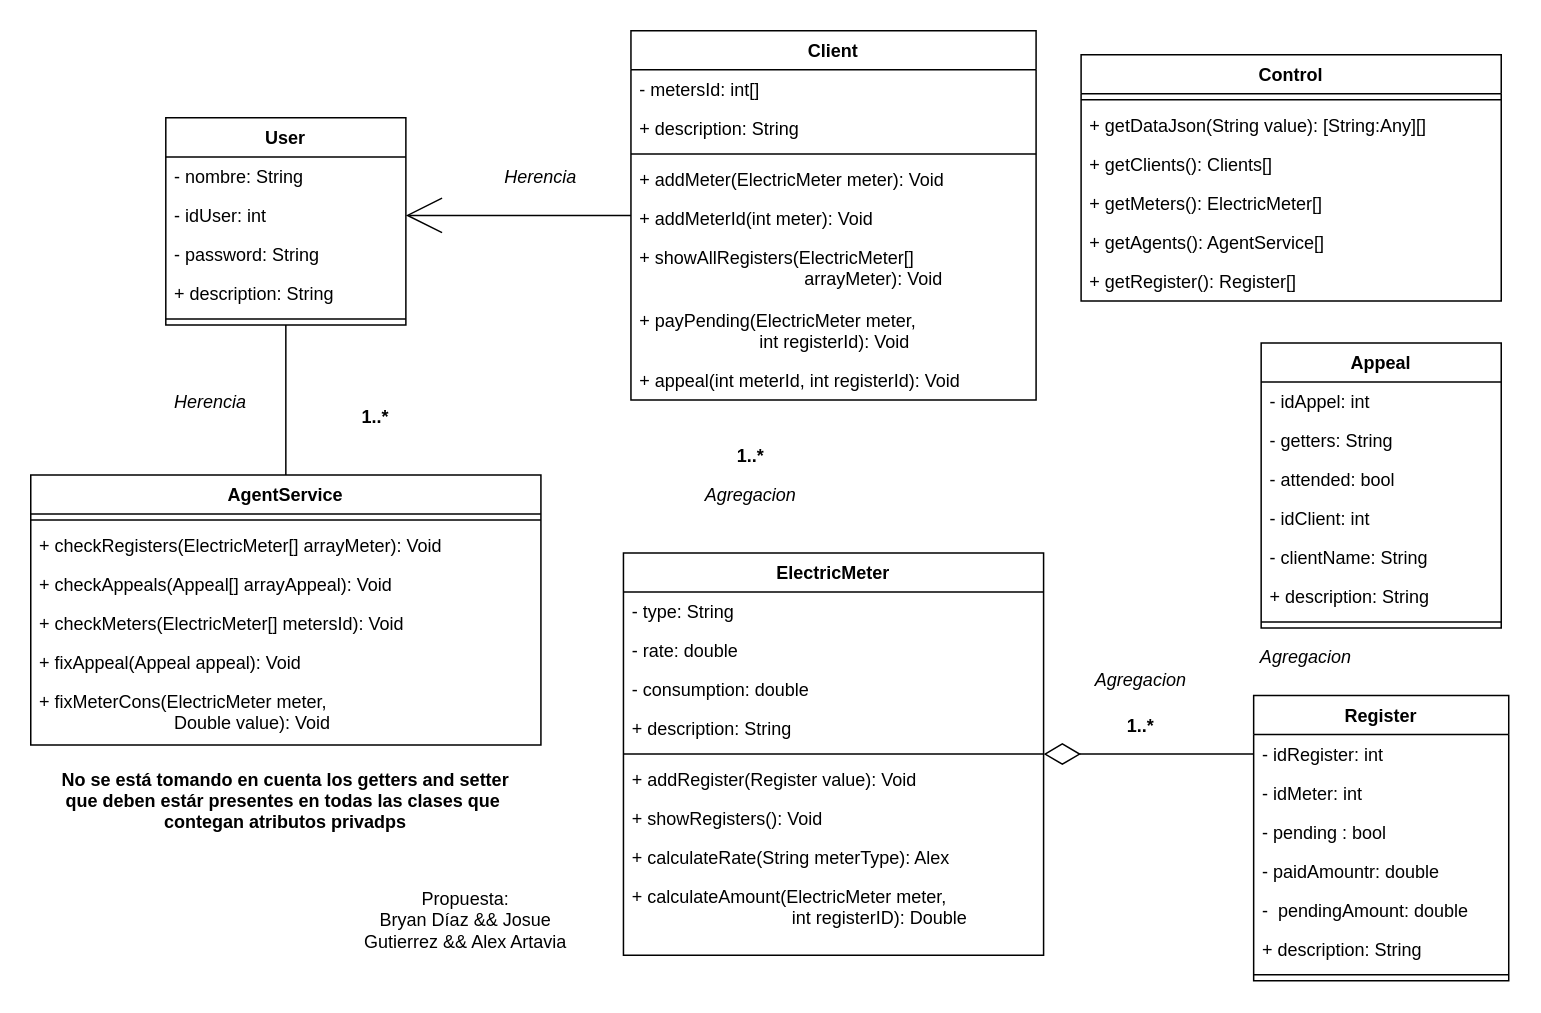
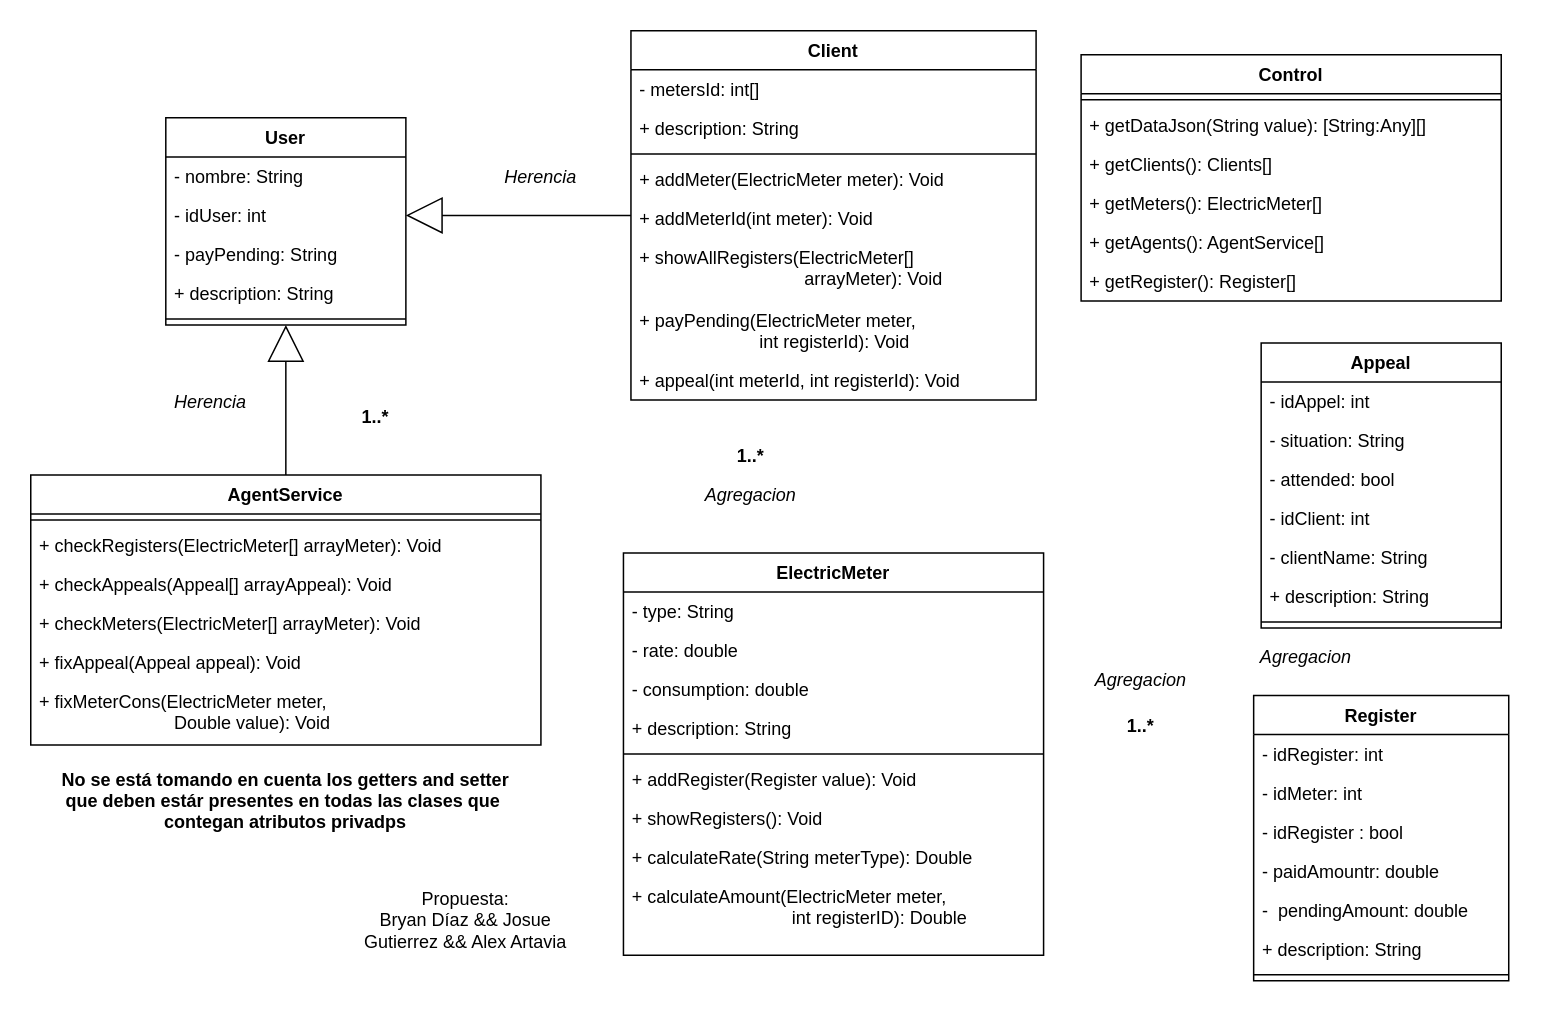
(427, 215) -> (443, 215)
(255, 255) -> (263, 255)
(286, 345) -> (286, 362)
(1345, 441) -> (1351, 441)
(249, 624) -> (259, 624)
(1165, 754) -> none
(1328, 833) -> (1341, 833)
(809, 858) -> (819, 858)
